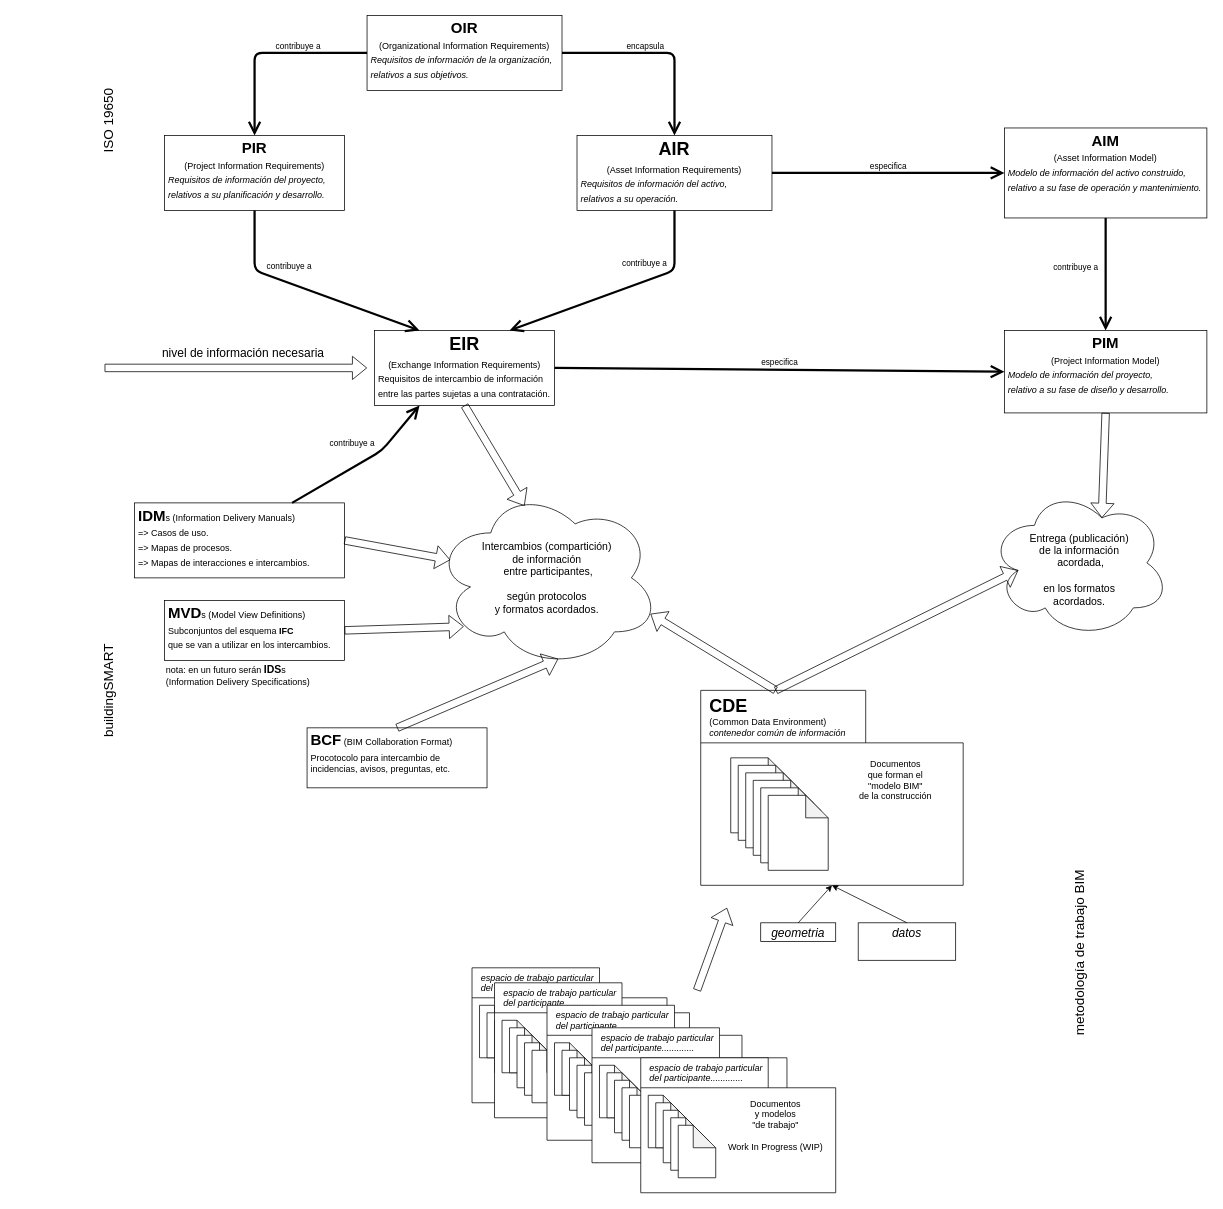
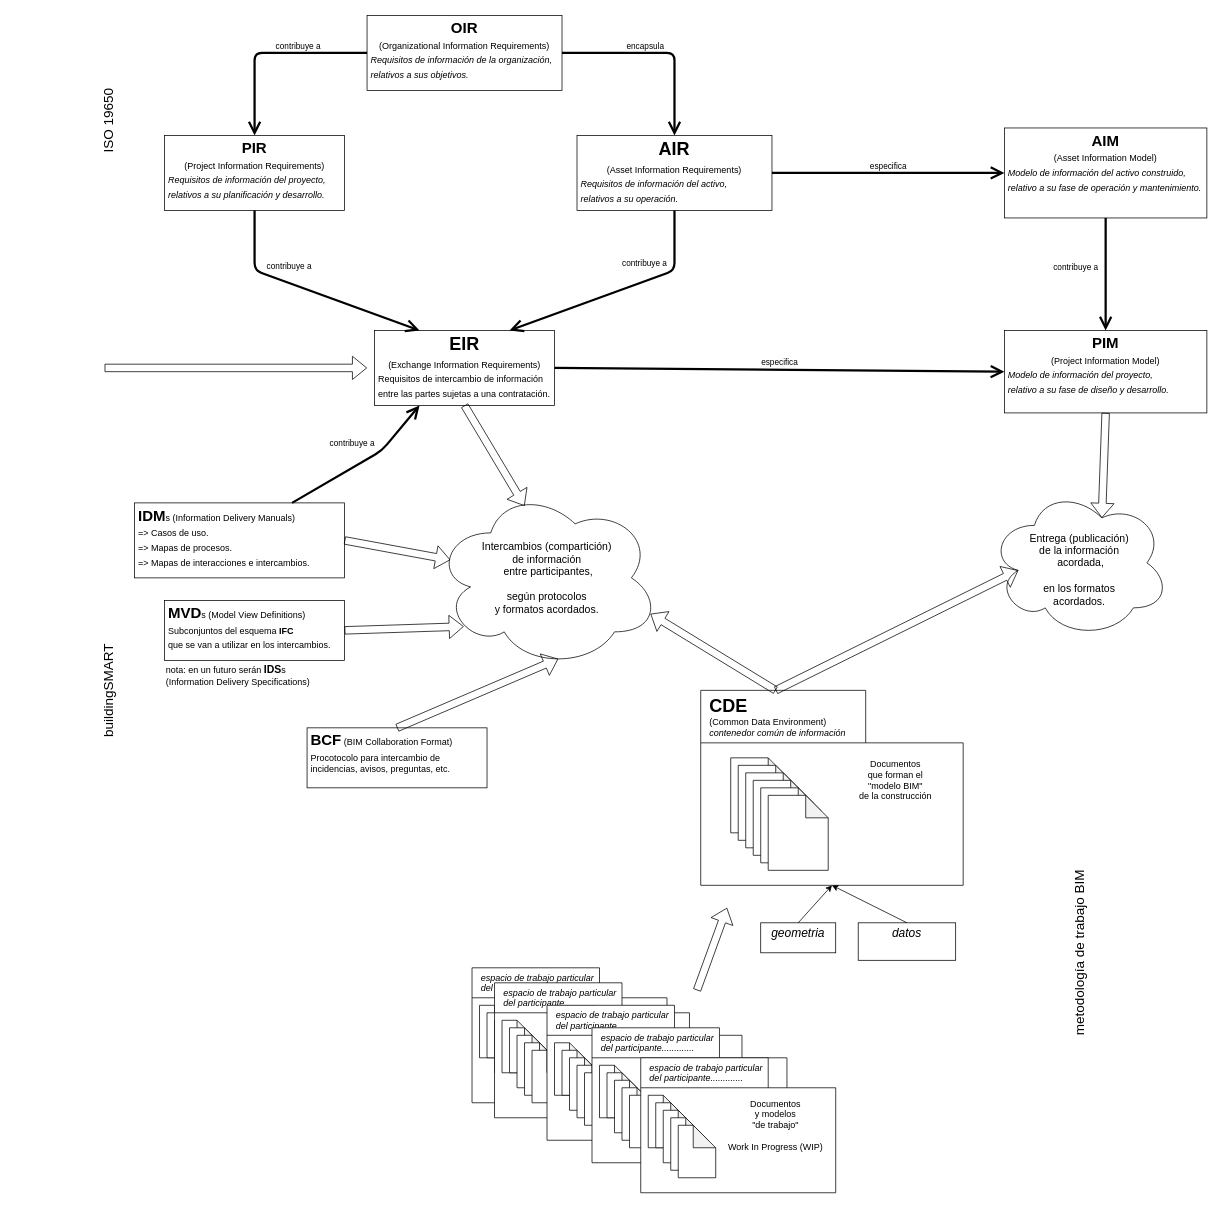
(243, 353) -> none
(798, 932) -> (798, 938)
